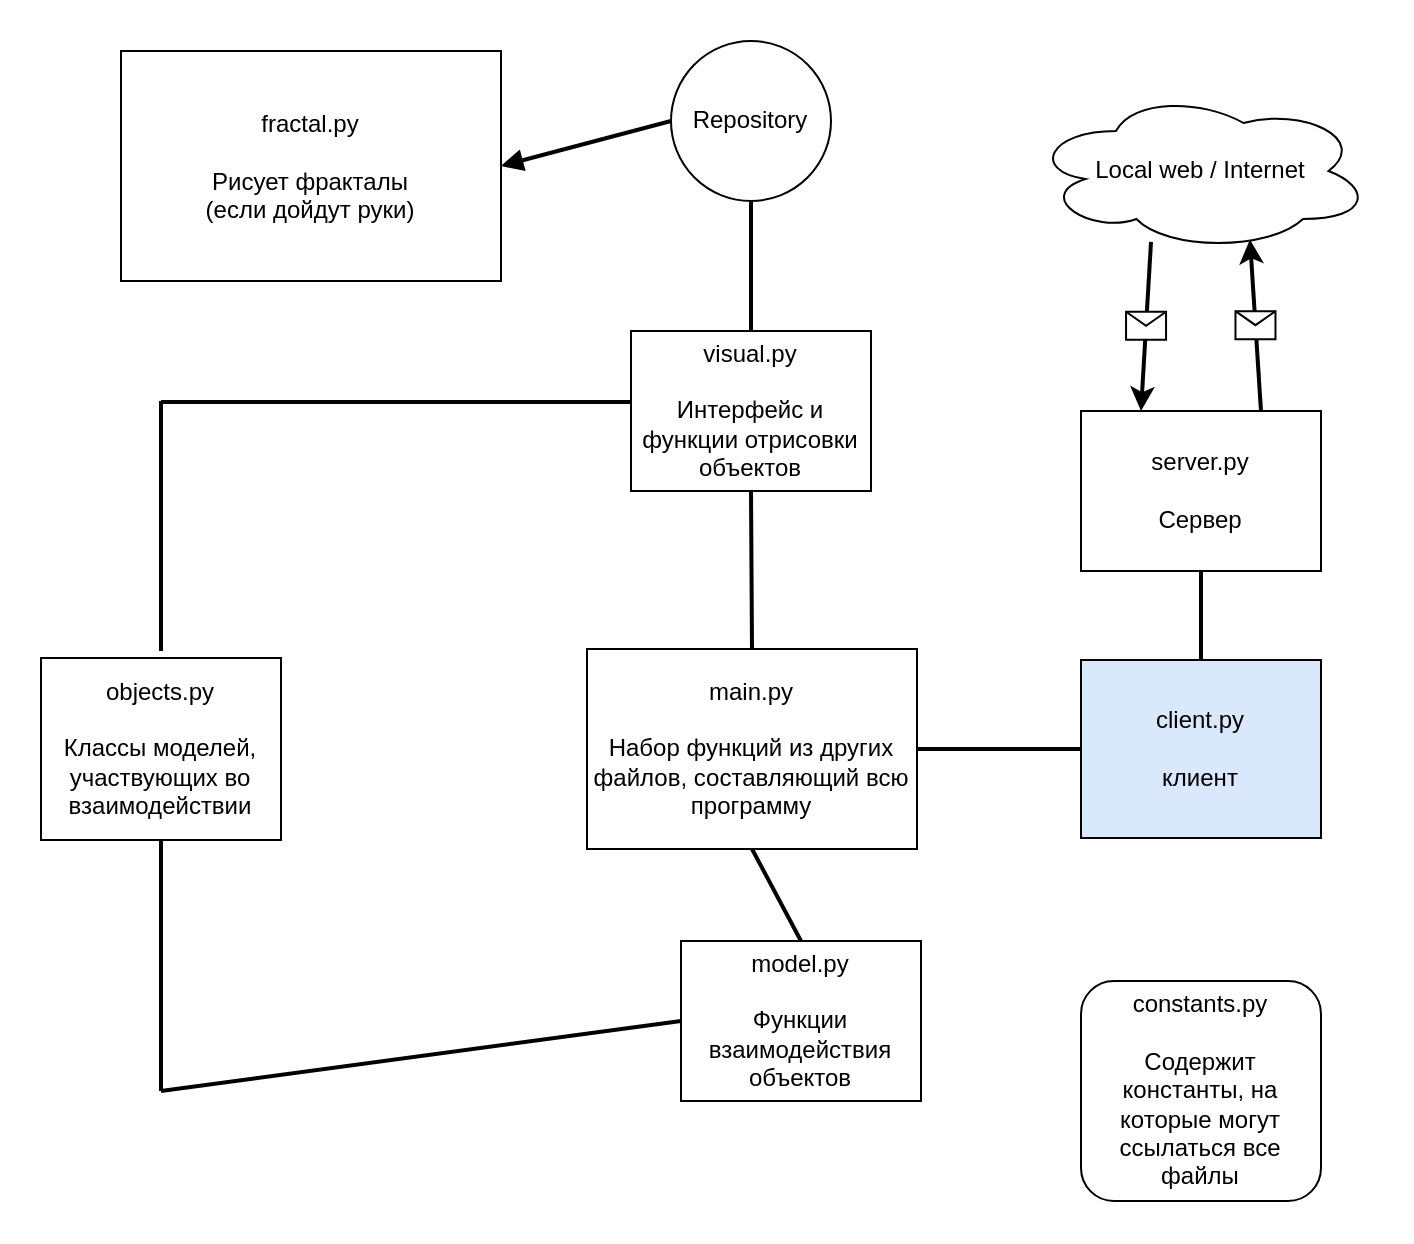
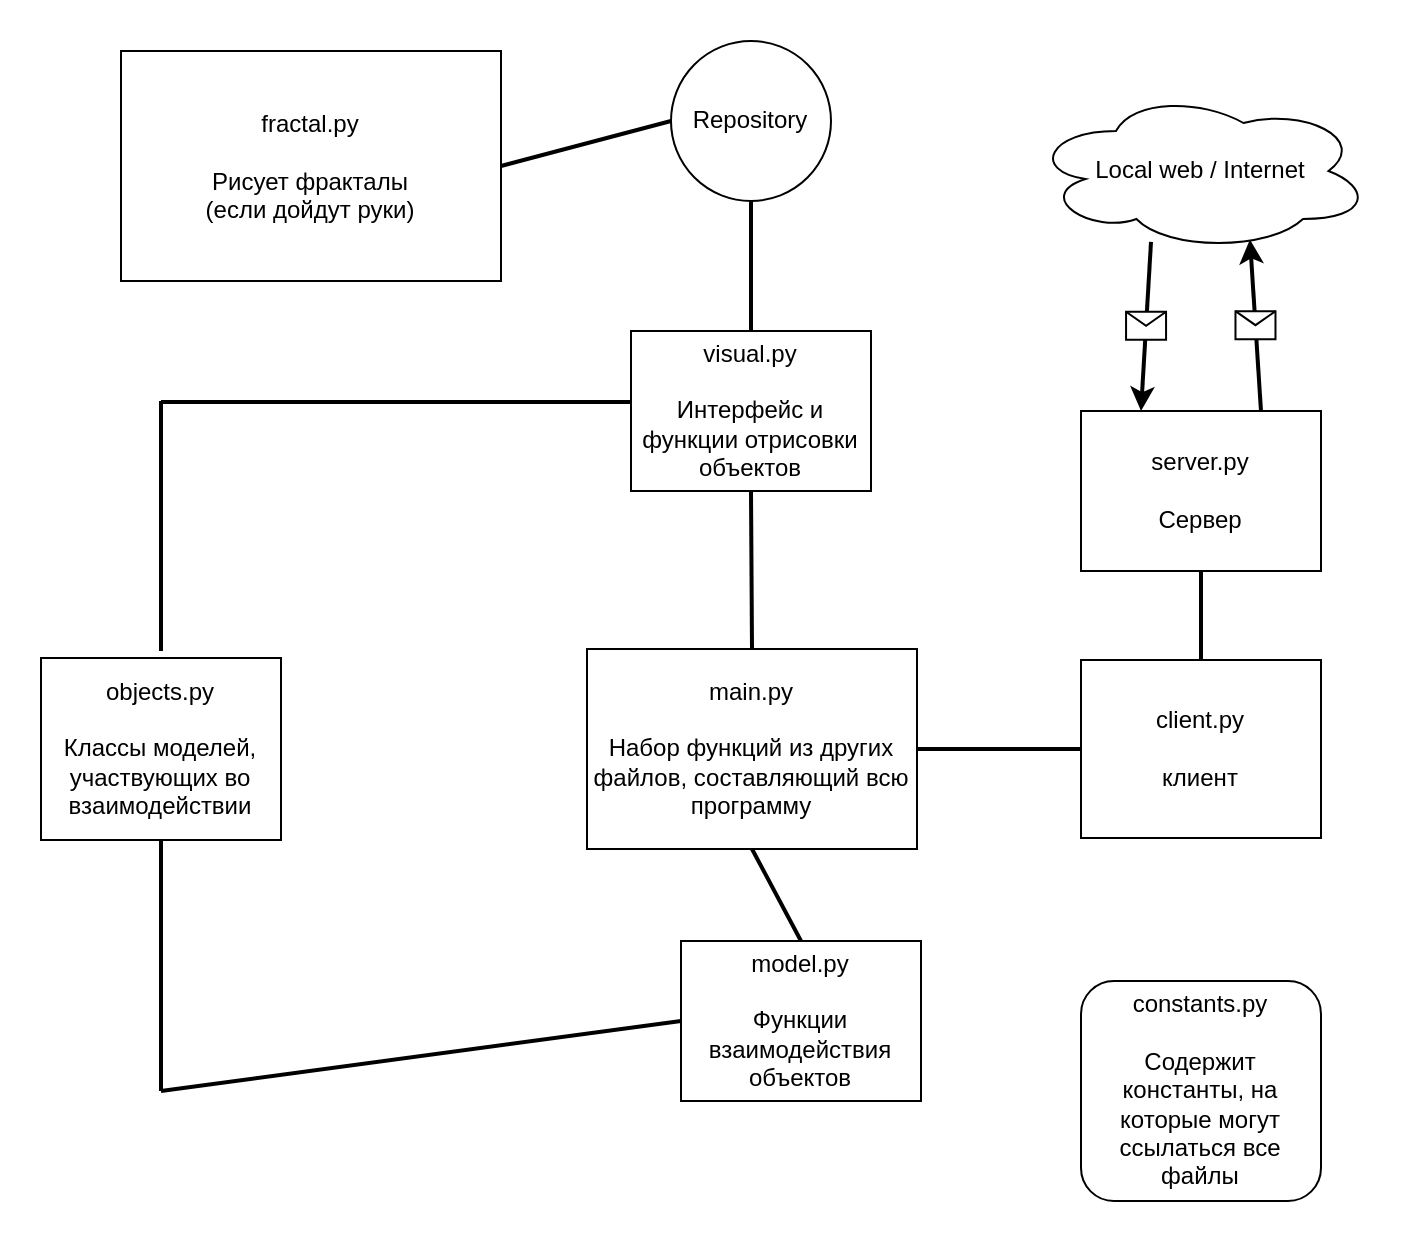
(523, 160) -> (513, 163)
(1201, 749) -> (1201, 749)
